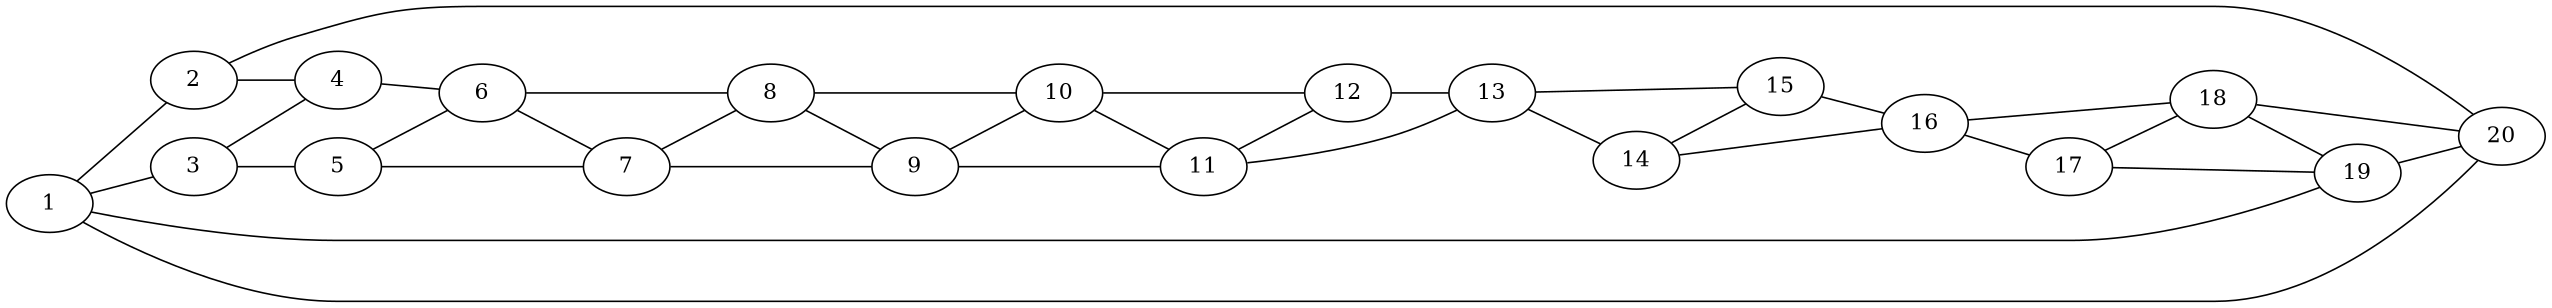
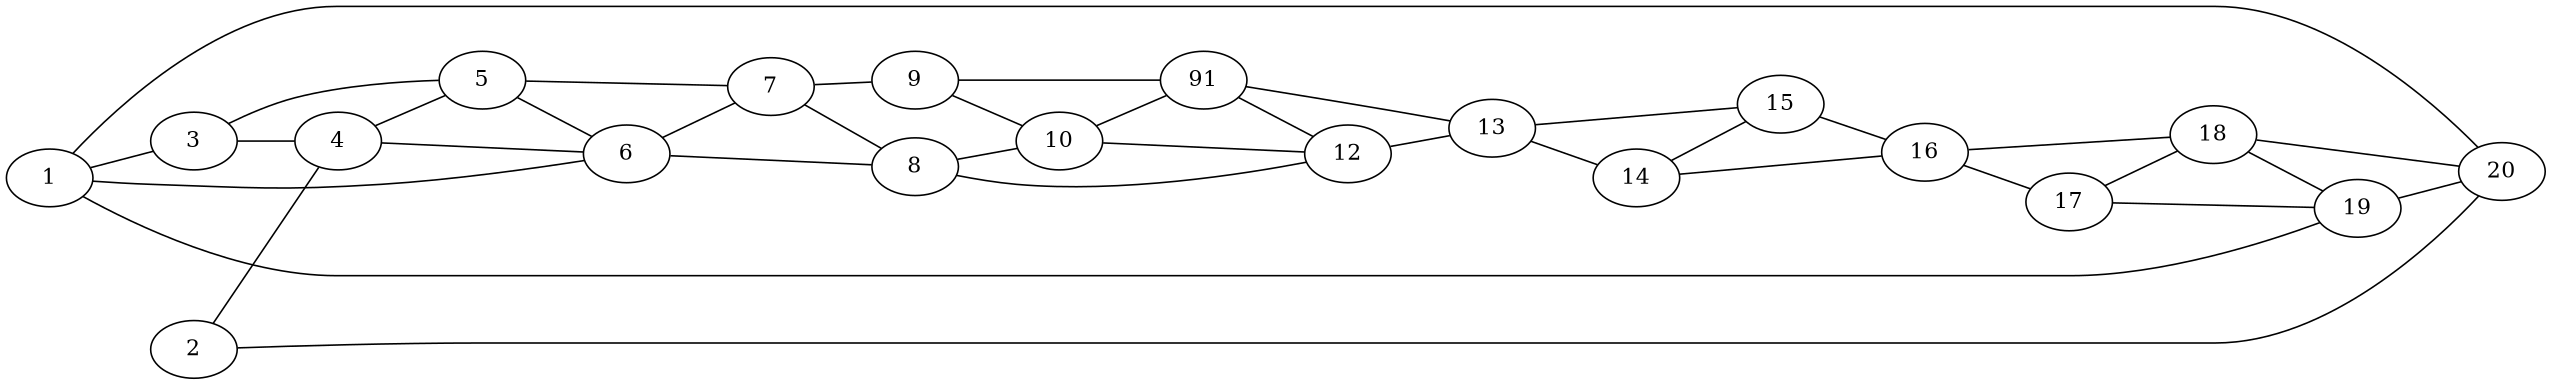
none -> (410, 111)
(843, 130) -> (1132, 185)
(122, 142) -> (339, 187)
(1204, 167) -> (1204, 80)
